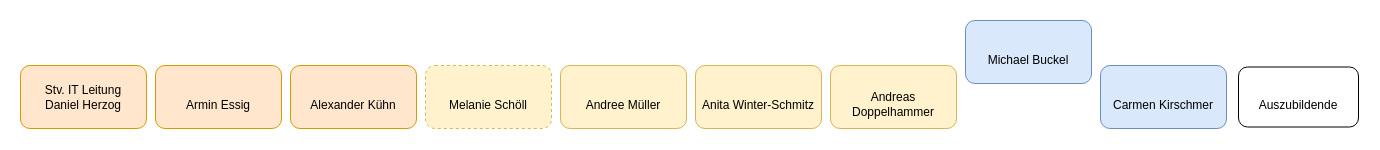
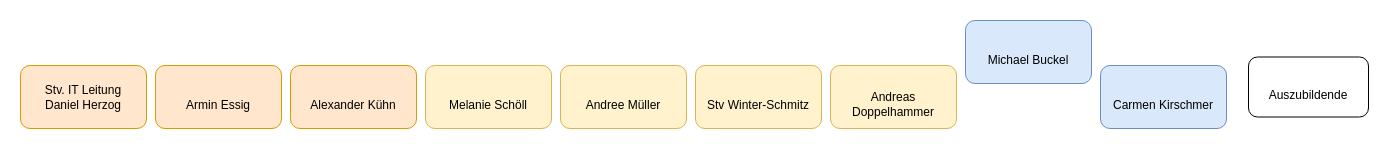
(489, 97) -> (489, 97)
(1299, 97) -> (1309, 87)
(759, 98) -> (759, 98)
